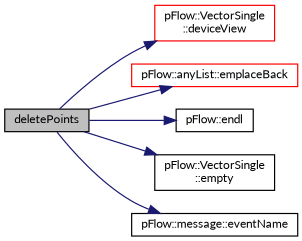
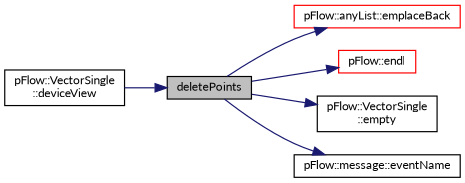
(215, 23) -> (65, 88)
(100, 74) -> (140, 88)
(215, 120) -> (377, 62)
